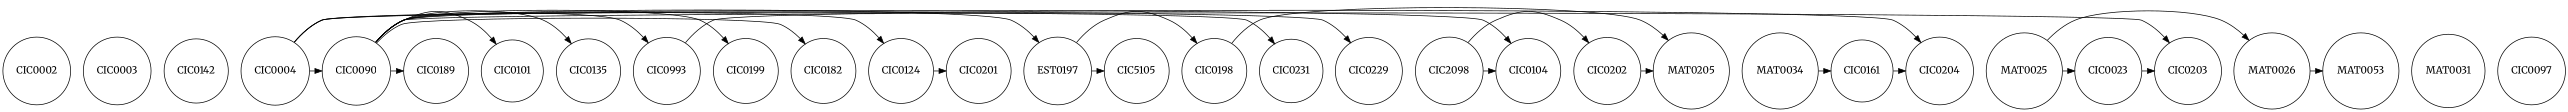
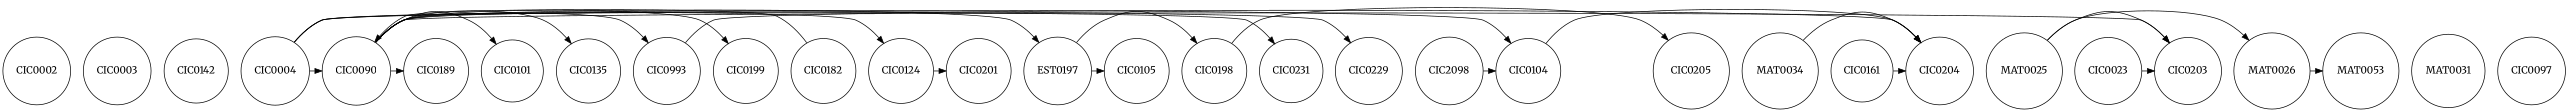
none -> (1749, 10)
(588, 18) -> (595, 10)
(1137, 71) -> (1137, 71)
(1607, 71) -> none
(1691, 71) -> (1691, 71)
(1821, 71) -> (1829, 21)
(2065, 71) -> (2106, 12)
